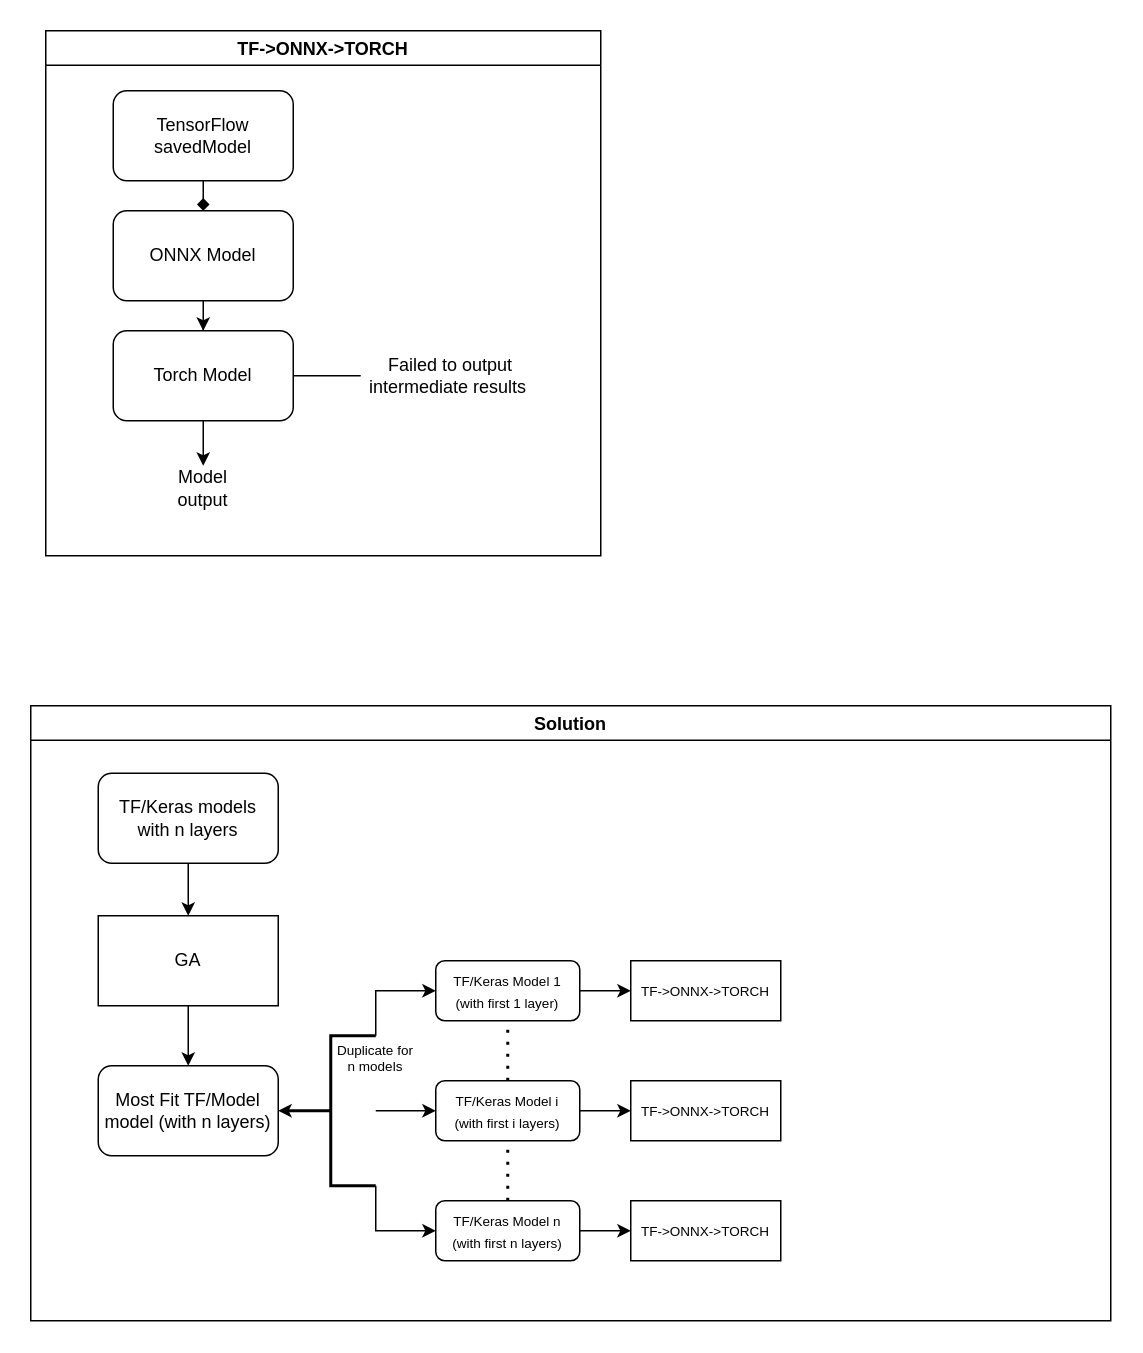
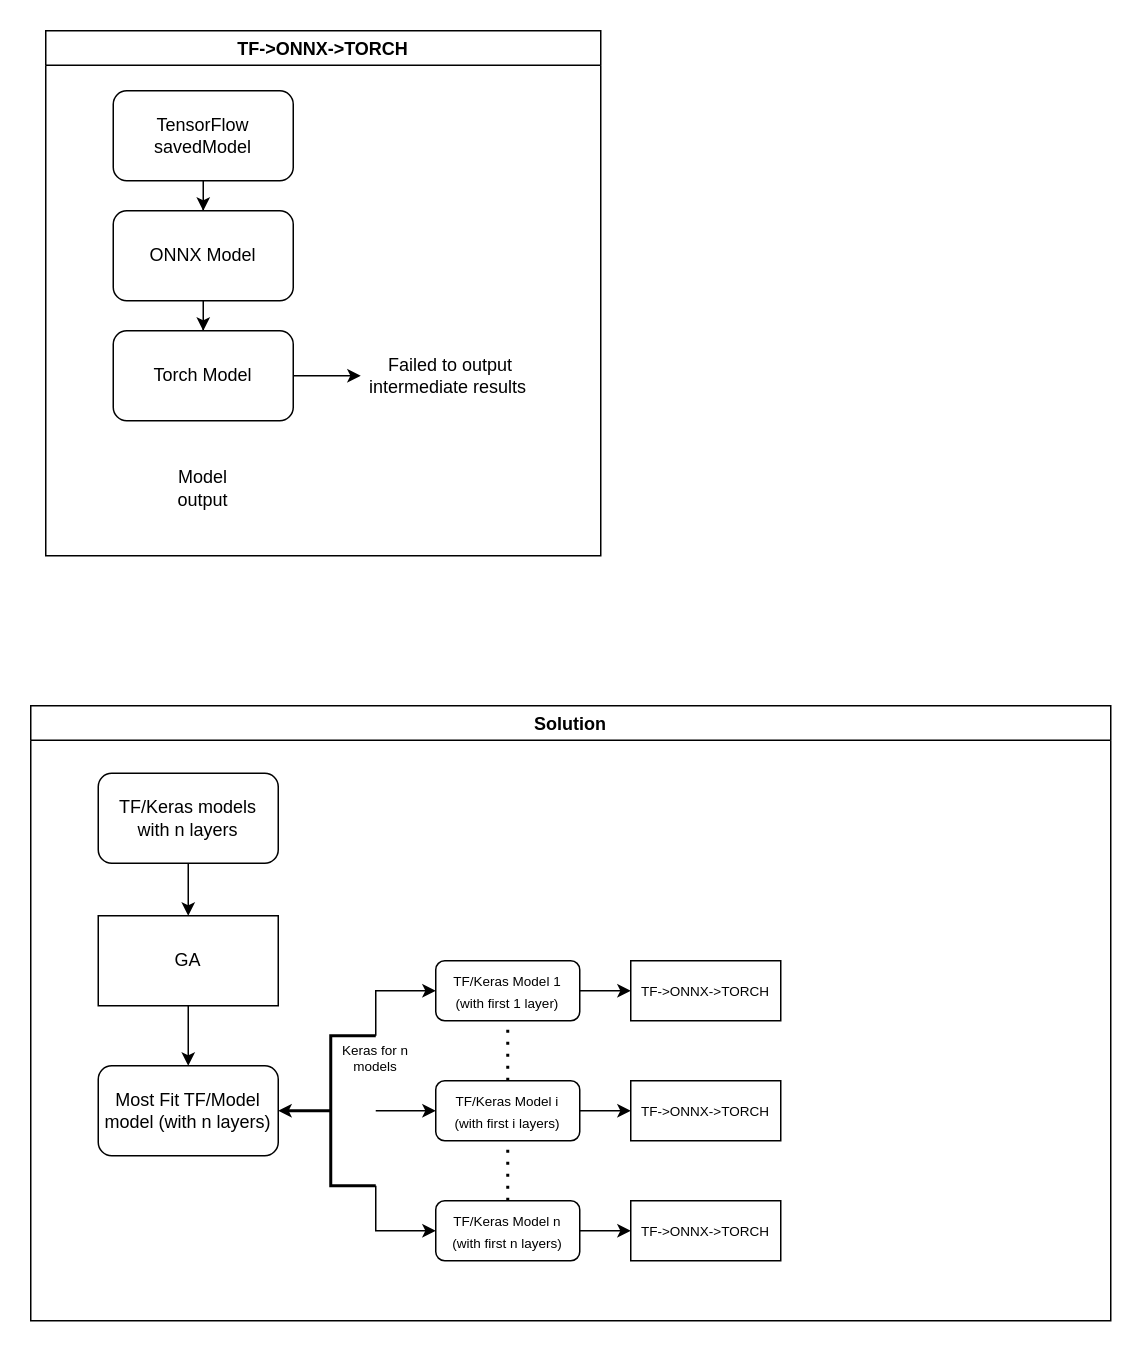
(203, 198) -> (203, 199)
(353, 376) -> (349, 376)
(203, 449) -> none
(376, 1058) -> (376, 1058)
